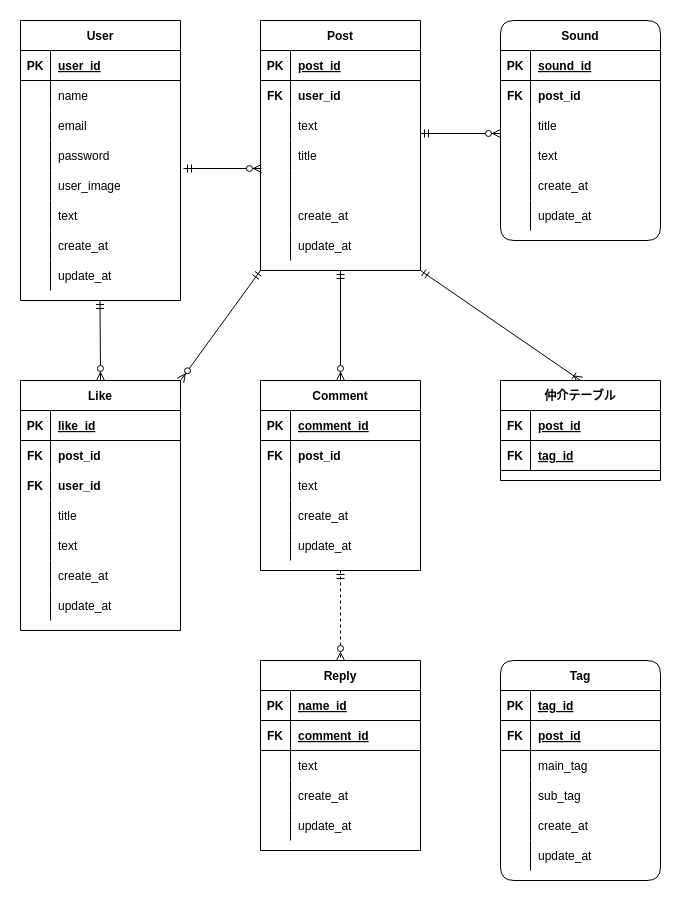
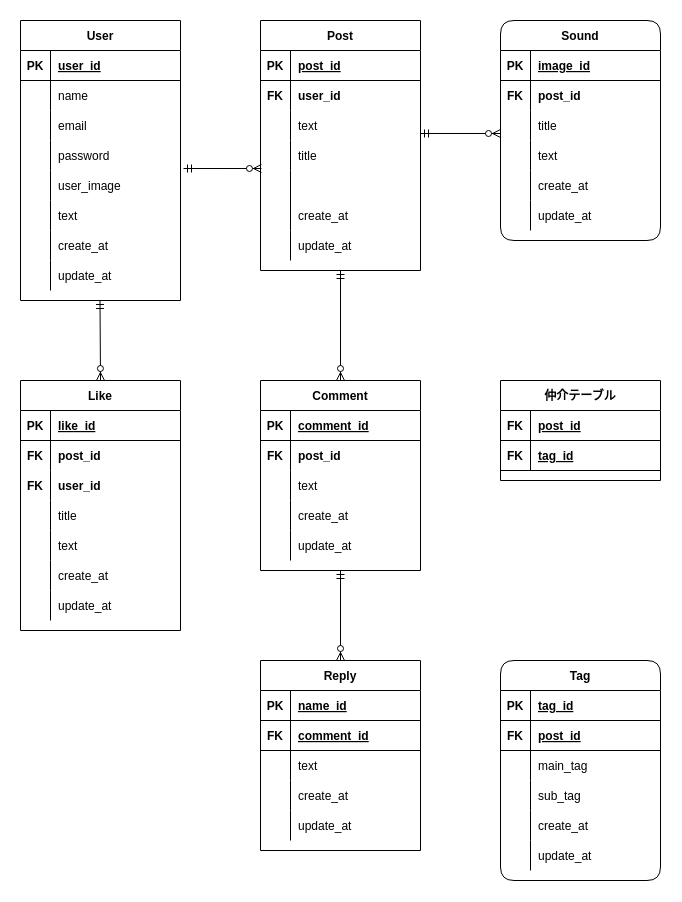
(563, 66) -> (562, 66)
(220, 326) -> none
(501, 326) -> none
(341, 616) -> (341, 616)
